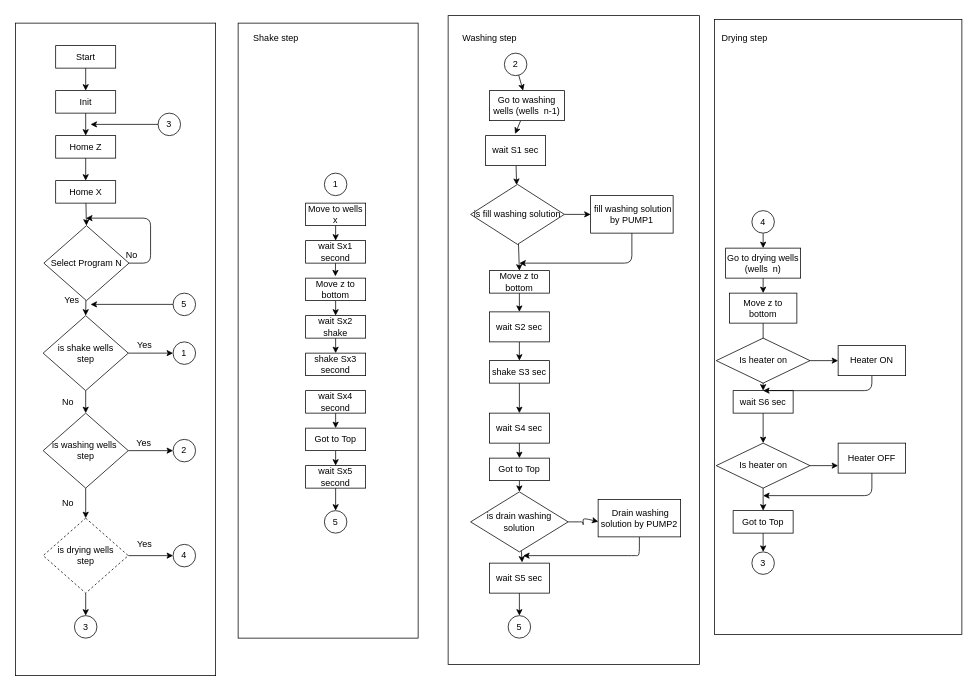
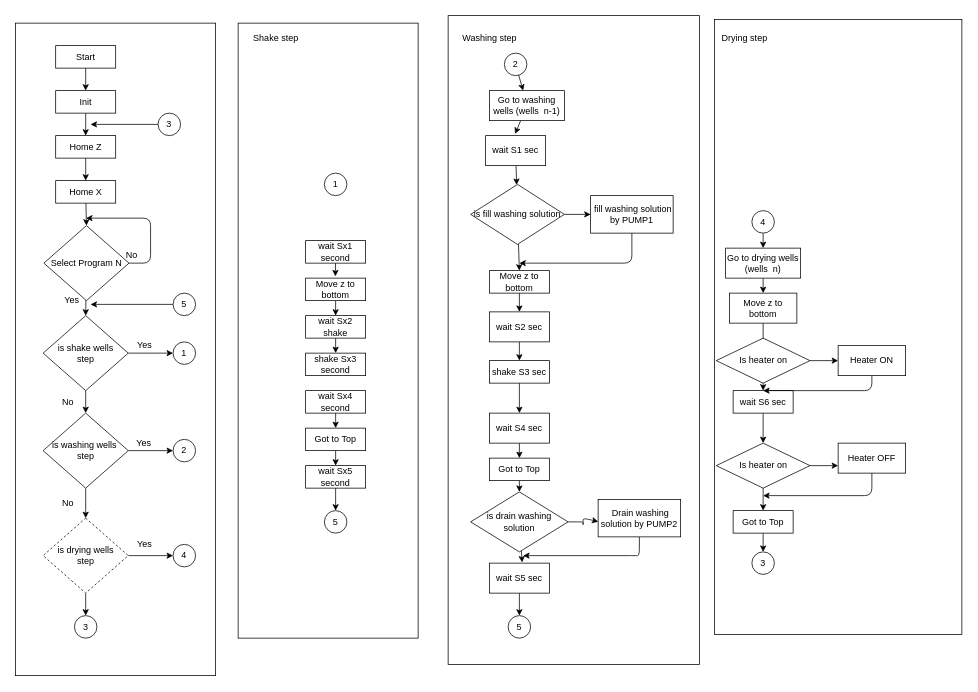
(336, 214) -> none
(336, 230) -> none
